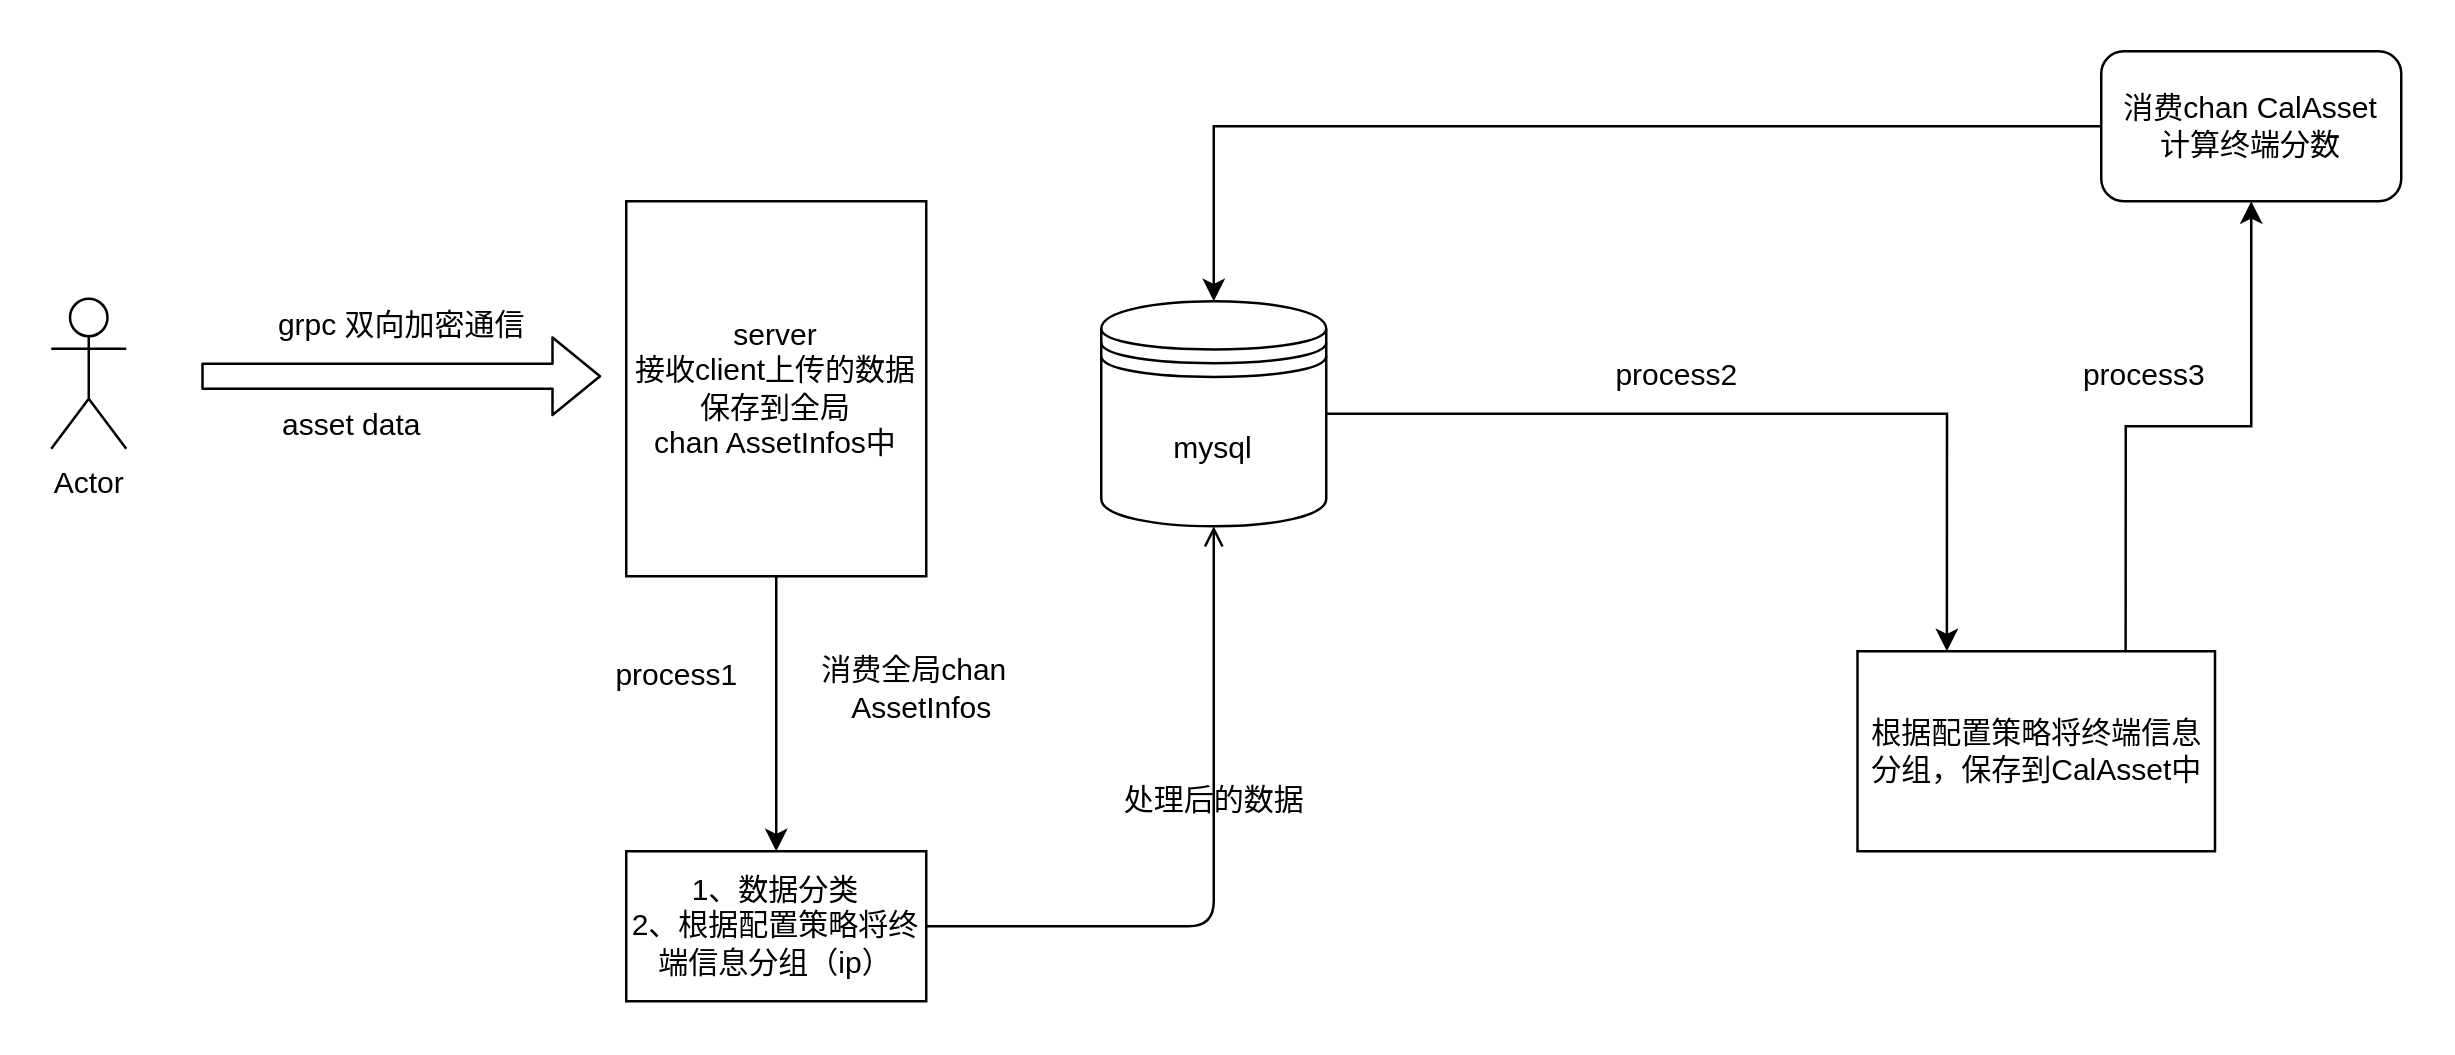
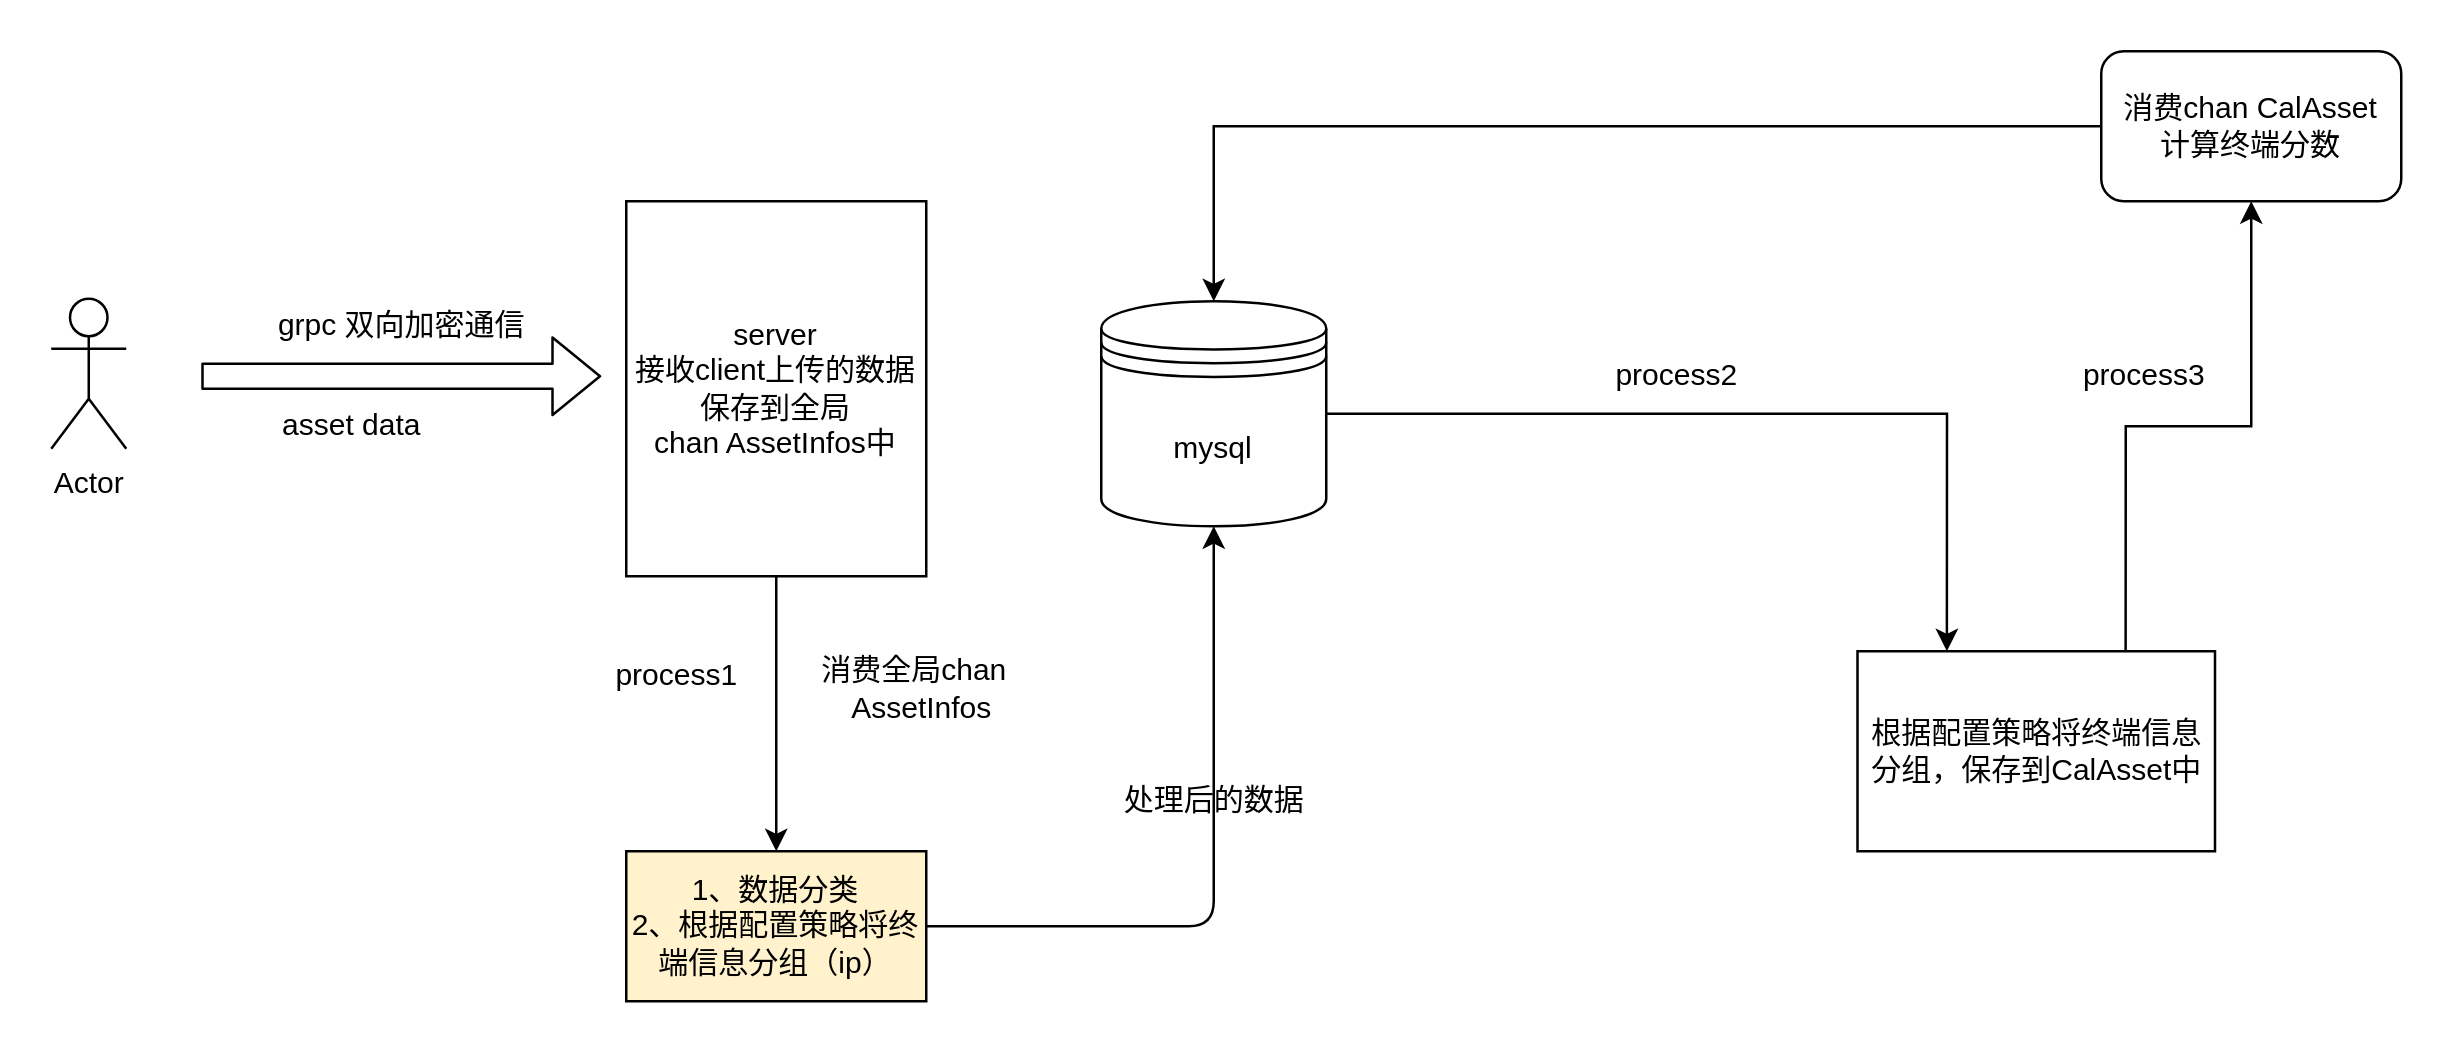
(1214, 540) -> (1214, 544)
(776, 926) -> (776, 926)
